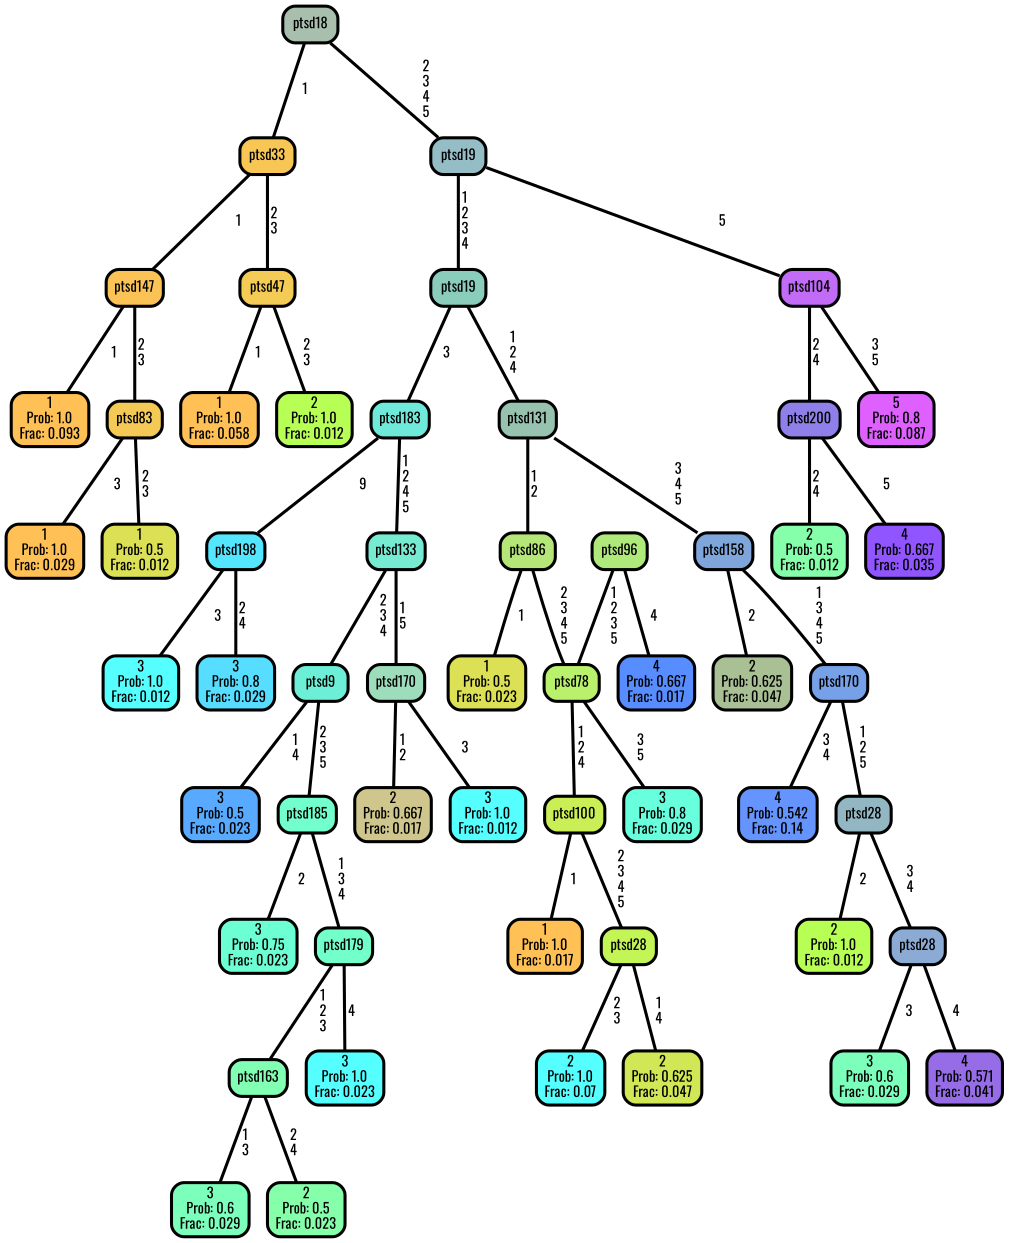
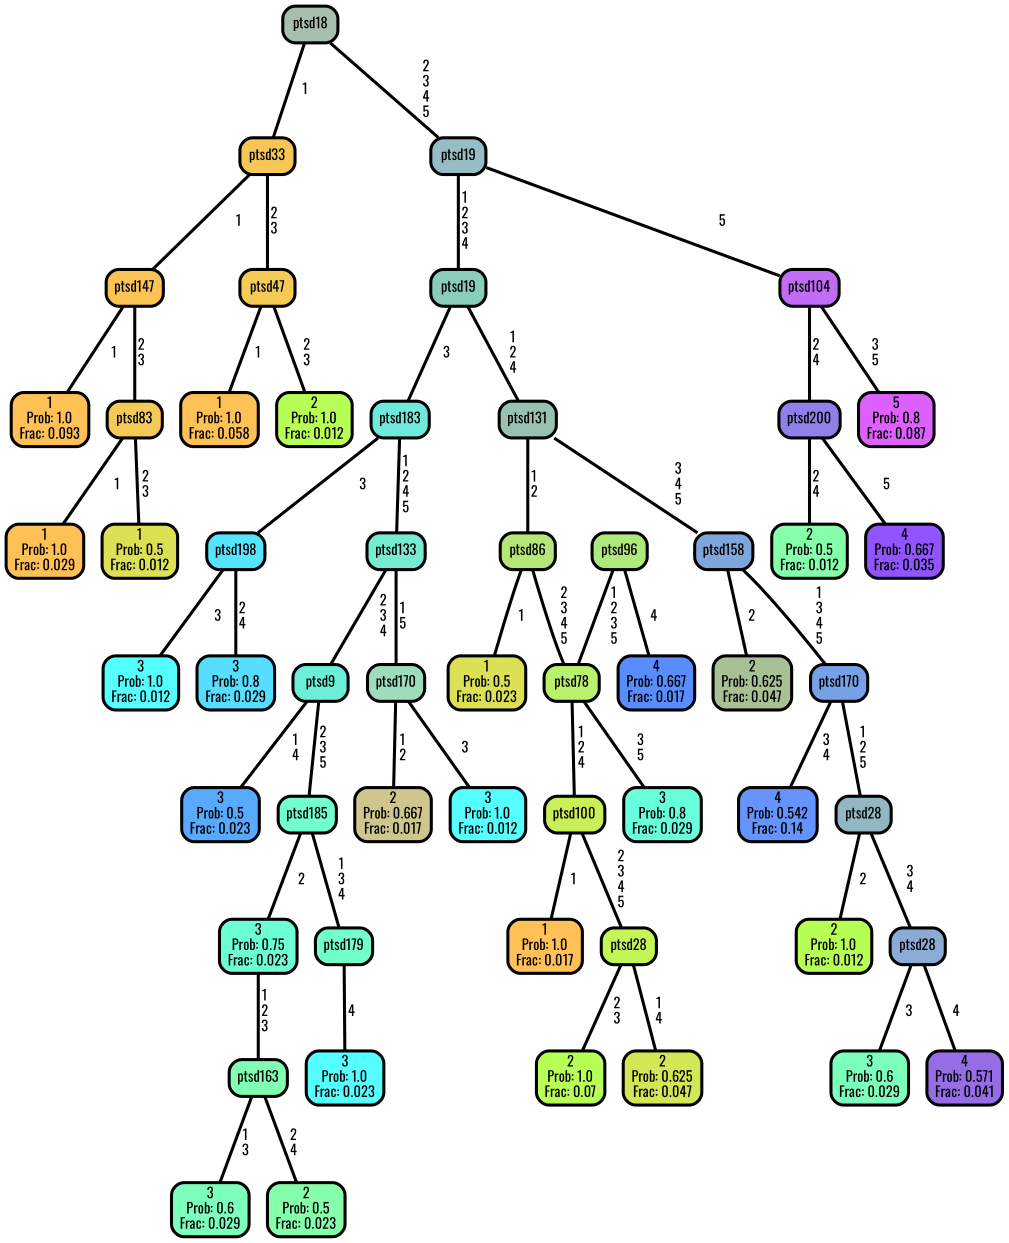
(116, 485) -> (116, 485)
(361, 485) -> (361, 485)
(301, 1012) -> (258, 1017)
(571, 1078) -> (571, 1078)
